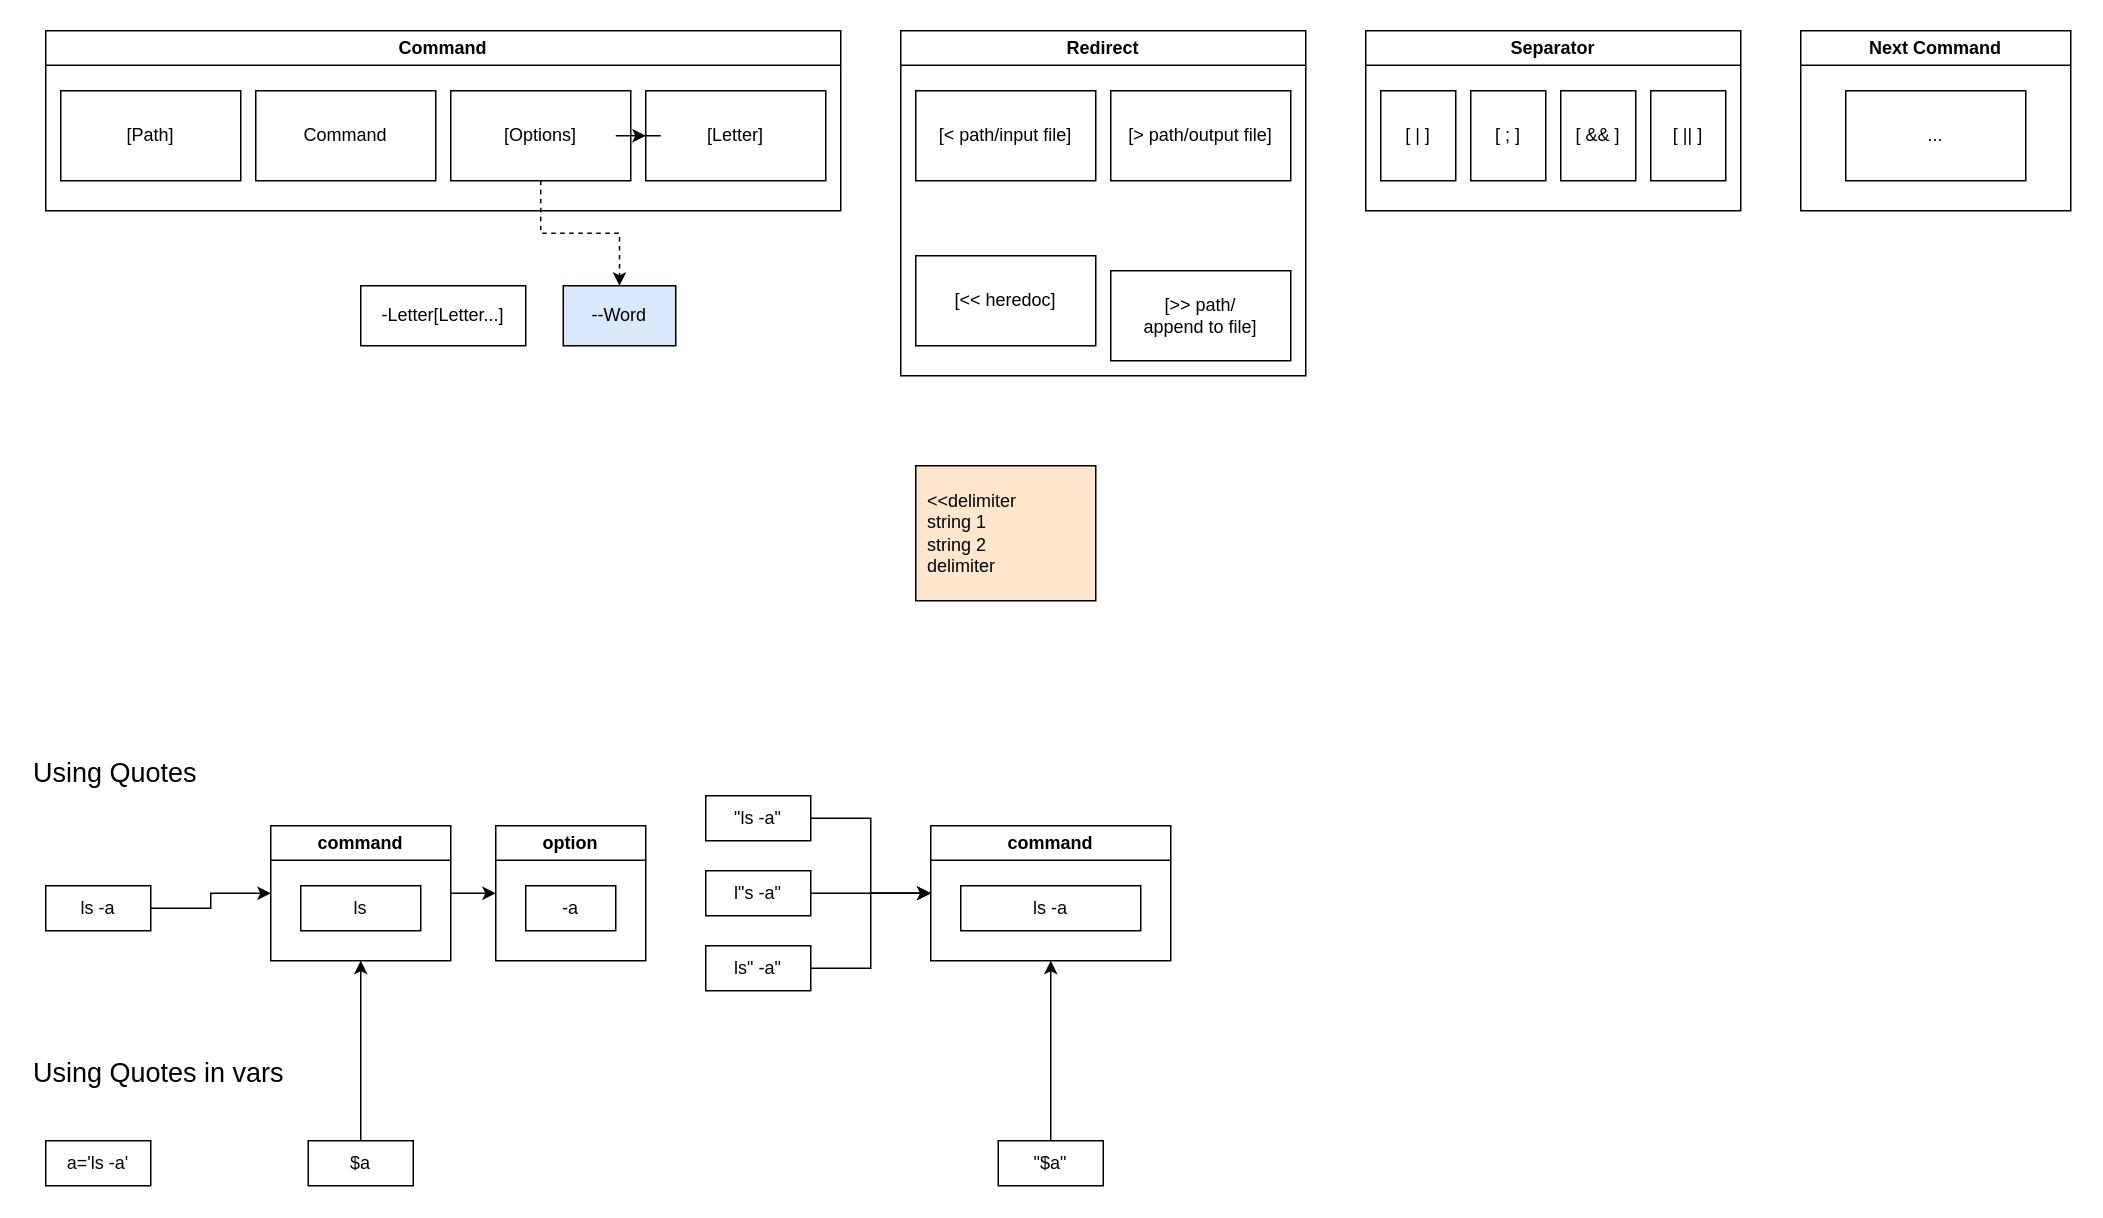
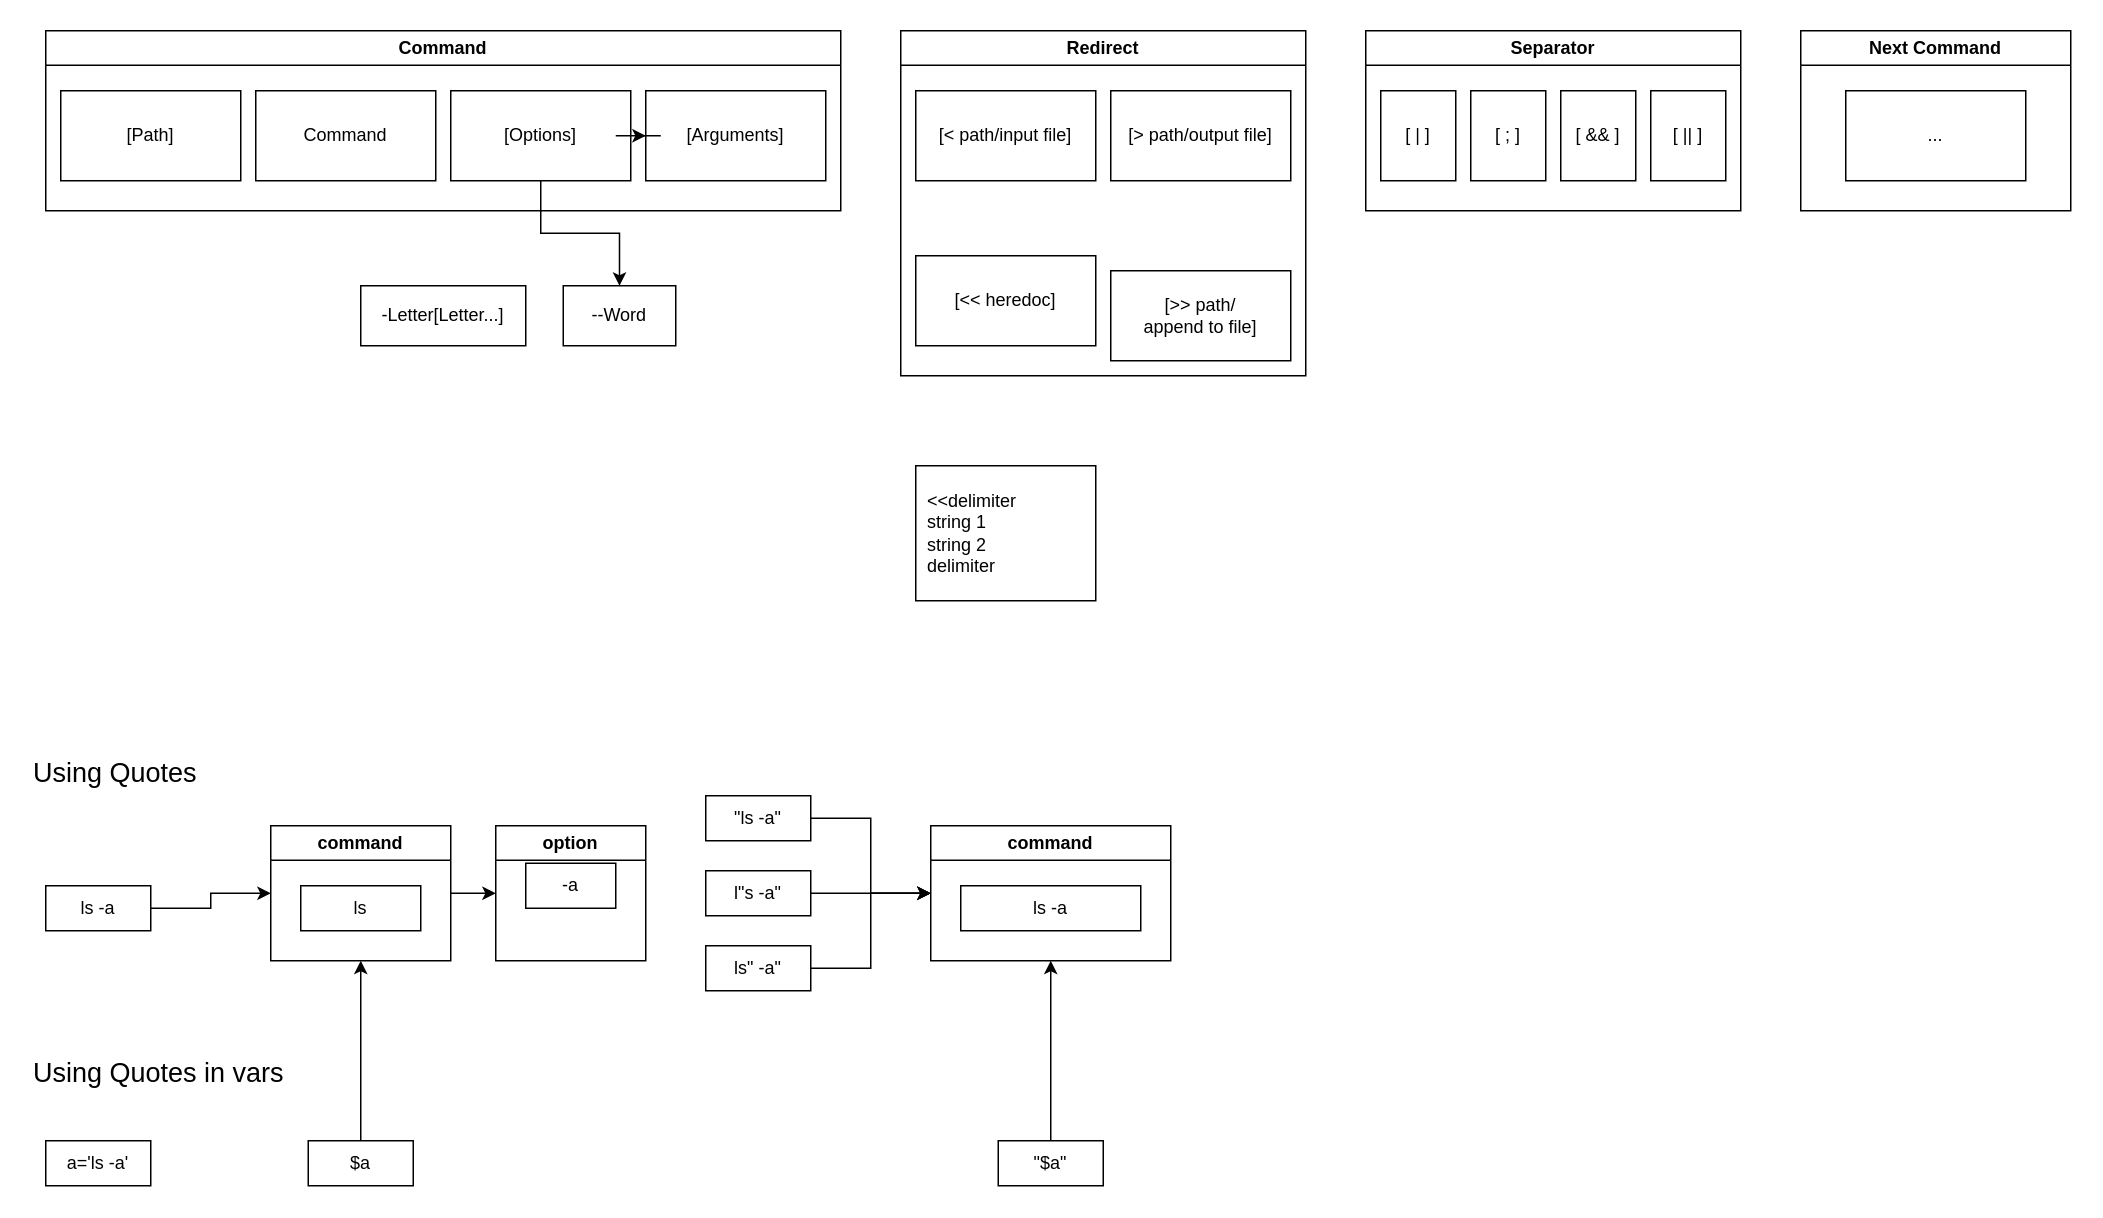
(736, 136) -> (736, 136)
(575, 233) -> (575, 233)
(620, 316) -> (620, 316)
(1006, 533) -> (1006, 533)
(571, 908) -> (571, 886)
